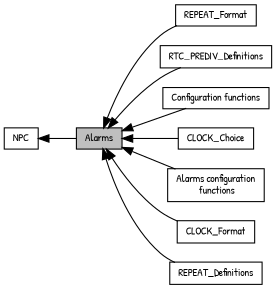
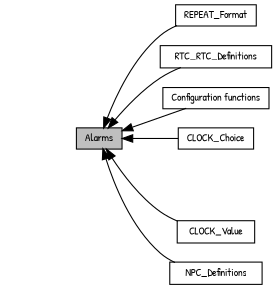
(216, 57) -> (216, 57)
(21, 138) -> none
(216, 185) -> none
(216, 232) -> (216, 232)
(216, 273) -> (216, 273)
